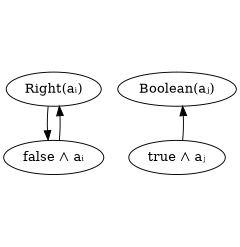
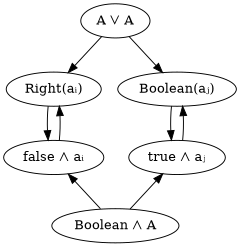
none -> (115, 21)
none -> (171, 118)
none -> (115, 226)
